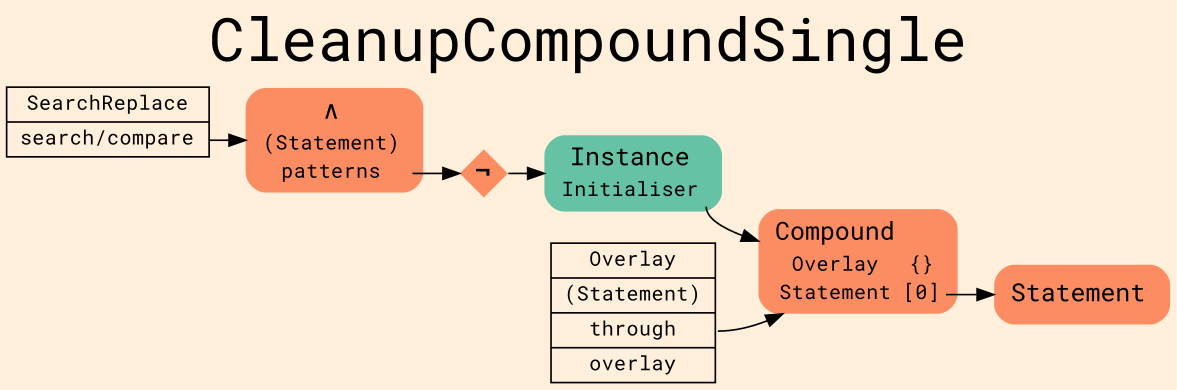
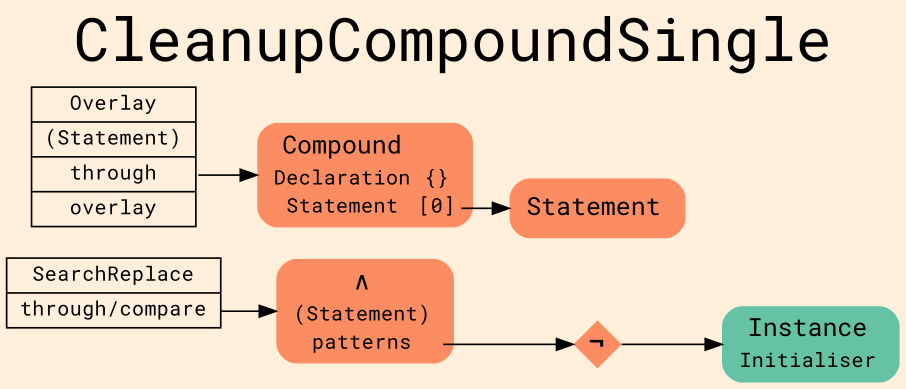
(108, 139) -> (114, 310)
(720, 225) -> none
(836, 265) -> (343, 178)
